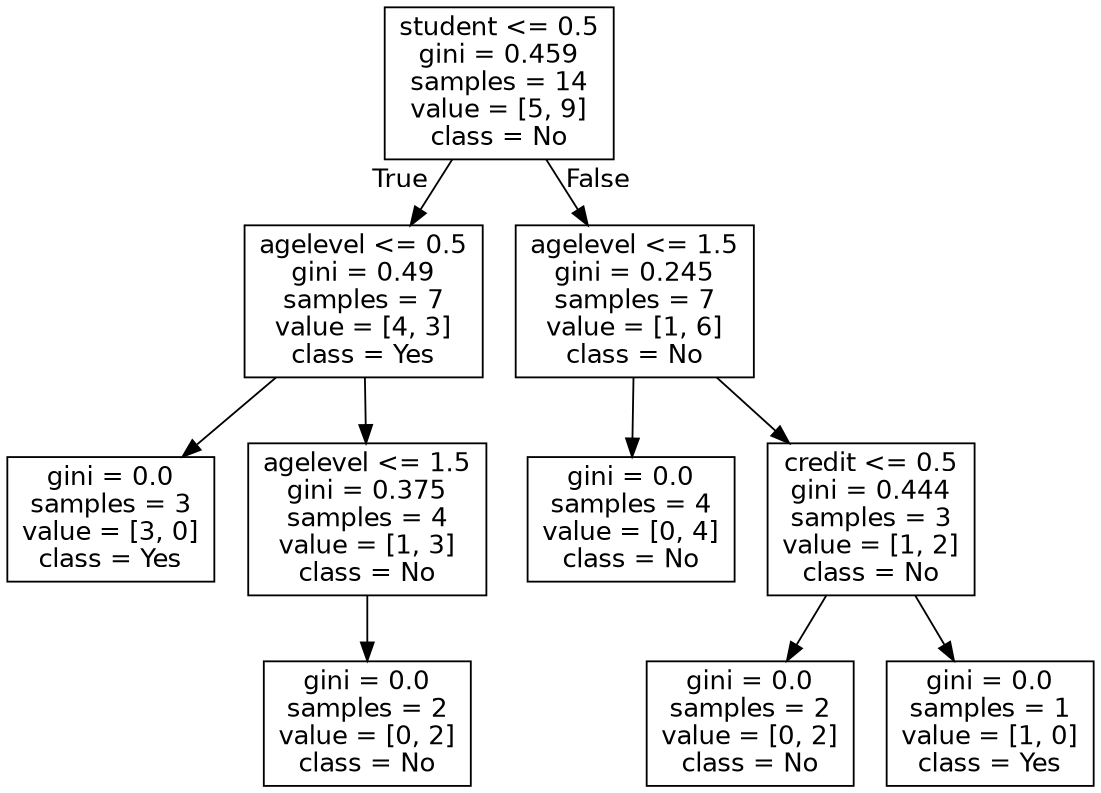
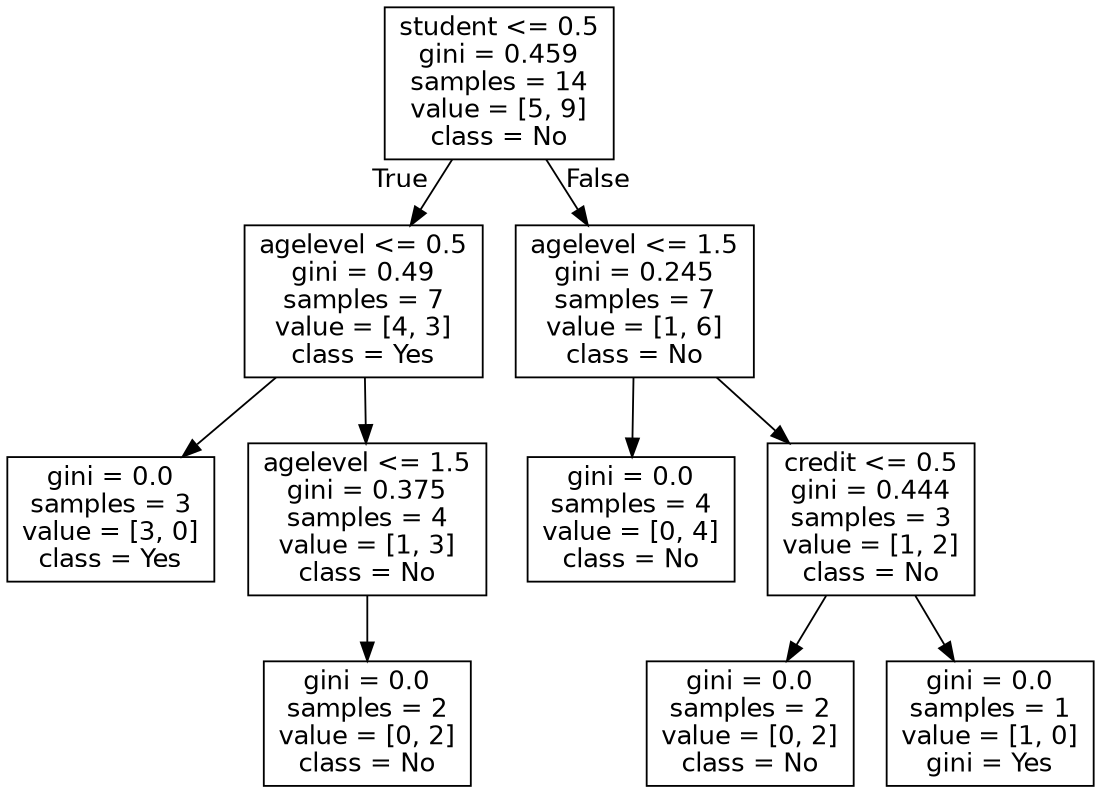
(990, 724) -> (990, 724)
